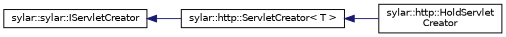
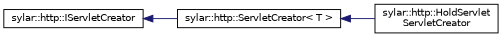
(75, 19) -> (73, 19)
(440, 19) -> (437, 19)
